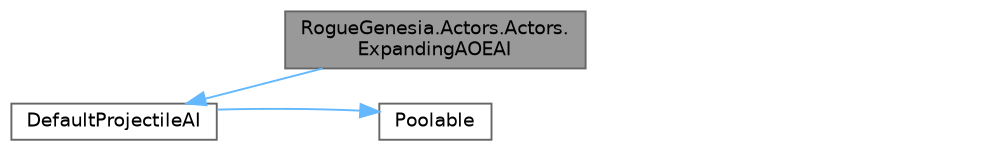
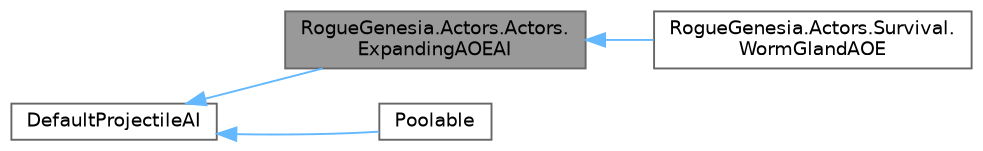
none -> (813, 40)
(289, 109) -> (308, 134)
